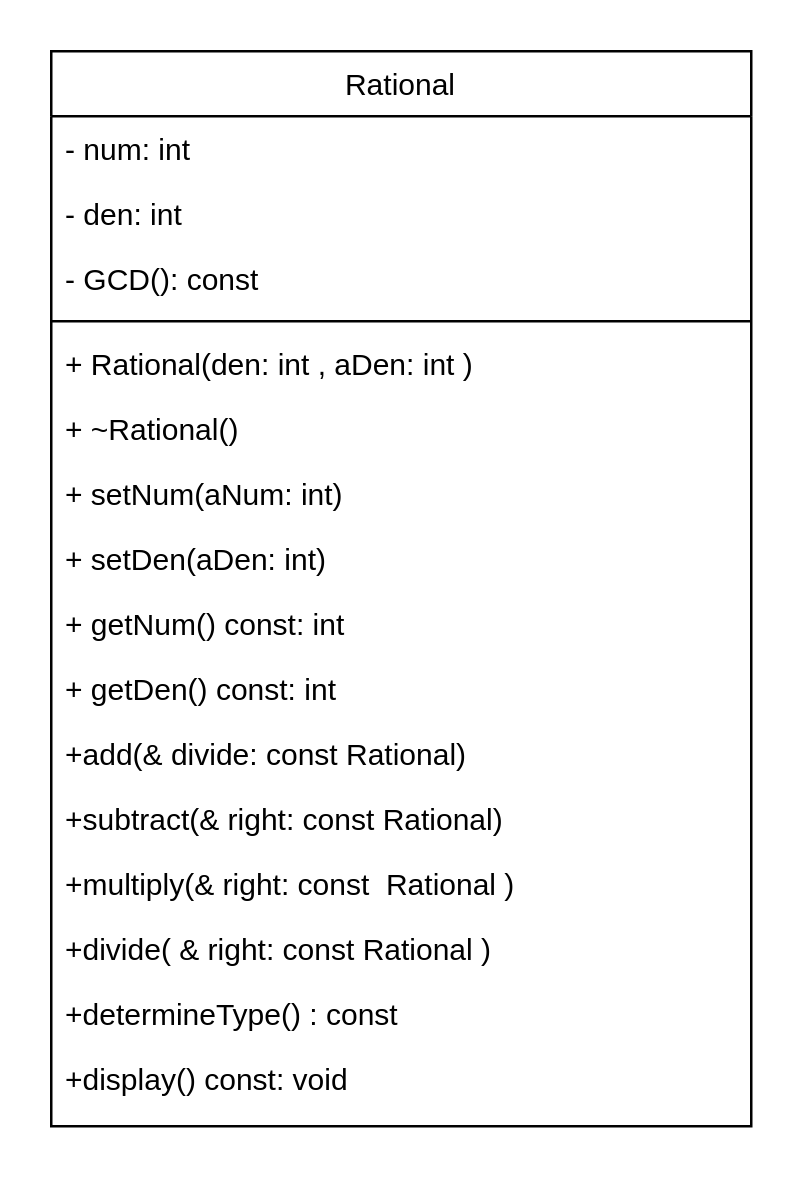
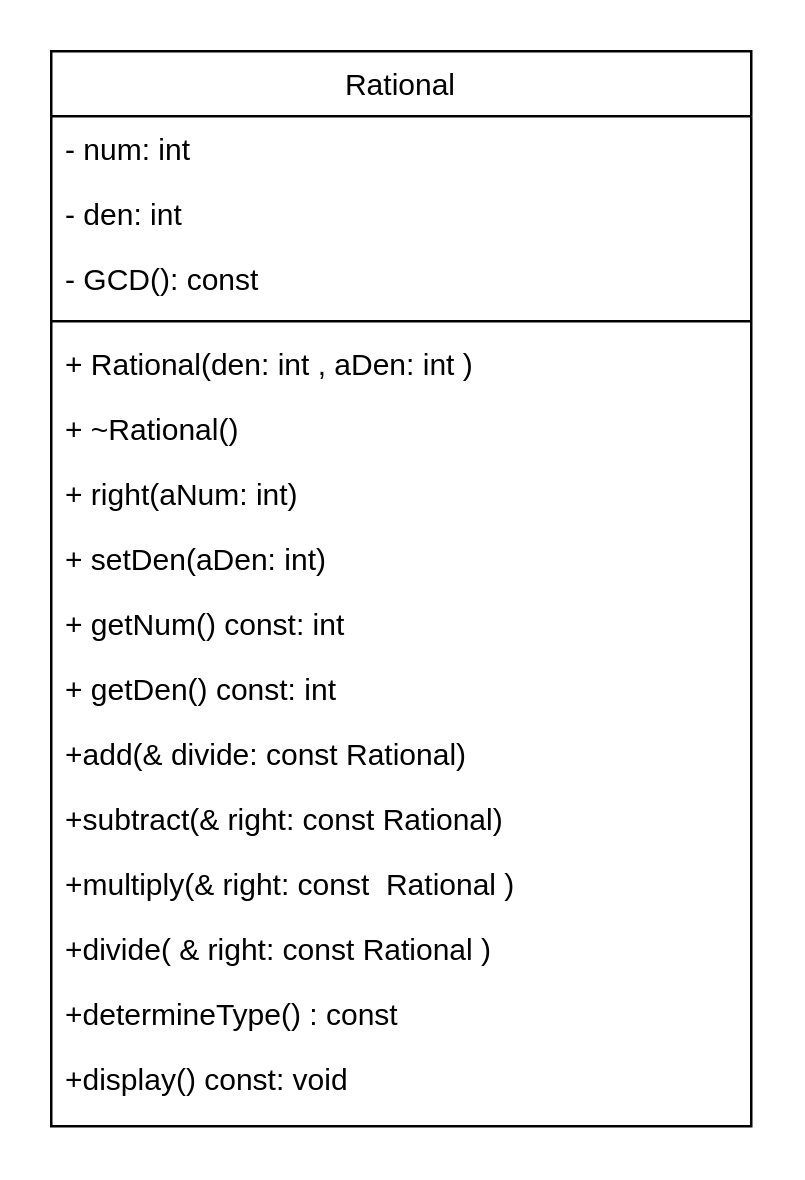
(209, 495) -> (197, 495)
